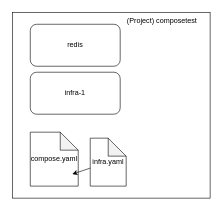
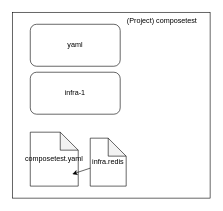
(75, 45) -> (75, 45)
(54, 159) -> (54, 159)
(108, 162) -> (108, 162)
